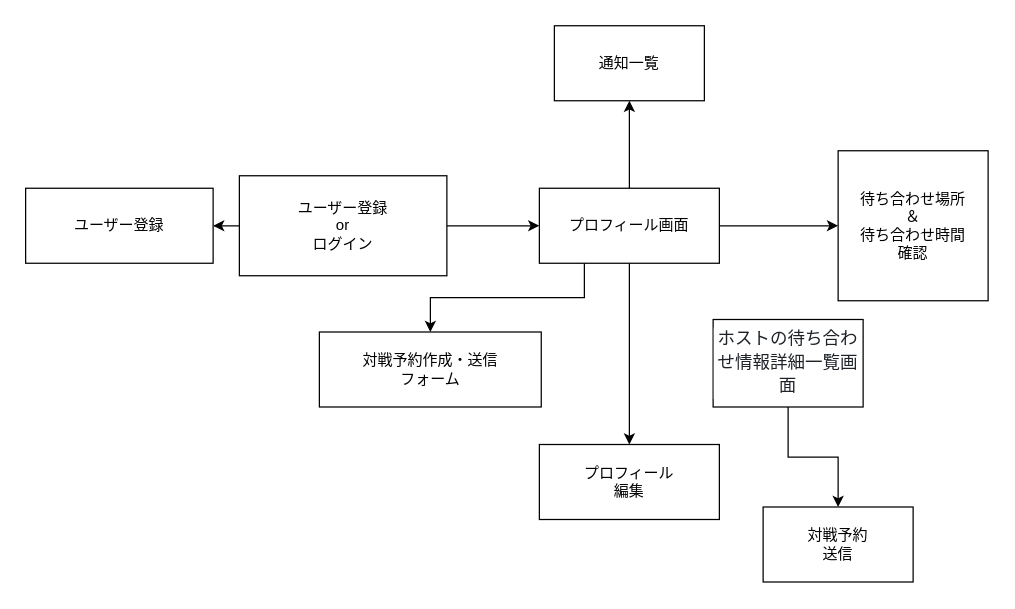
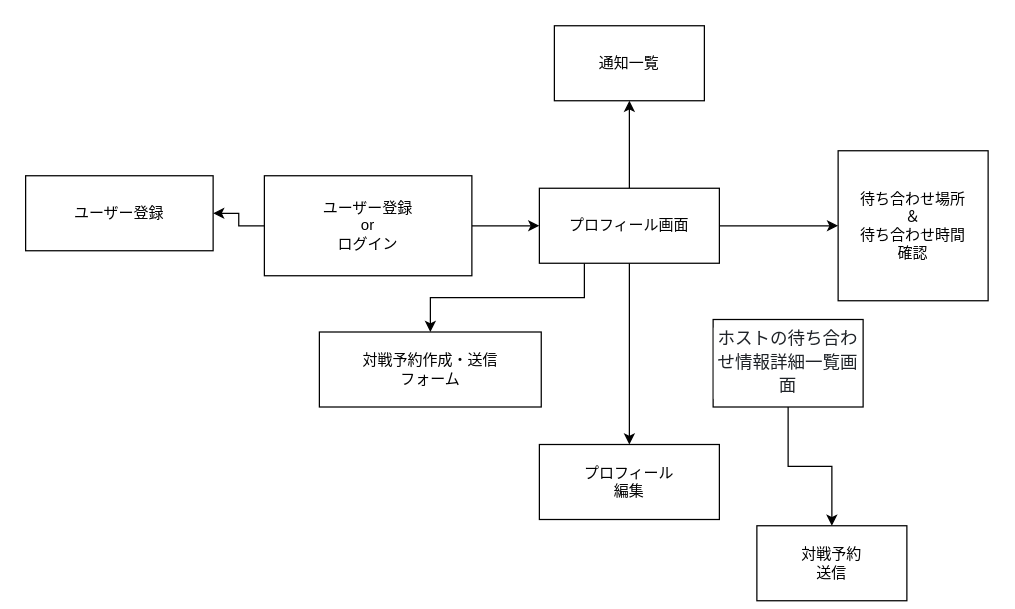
(119, 226) -> (119, 213)
(343, 226) -> (368, 226)
(838, 544) -> (832, 563)
